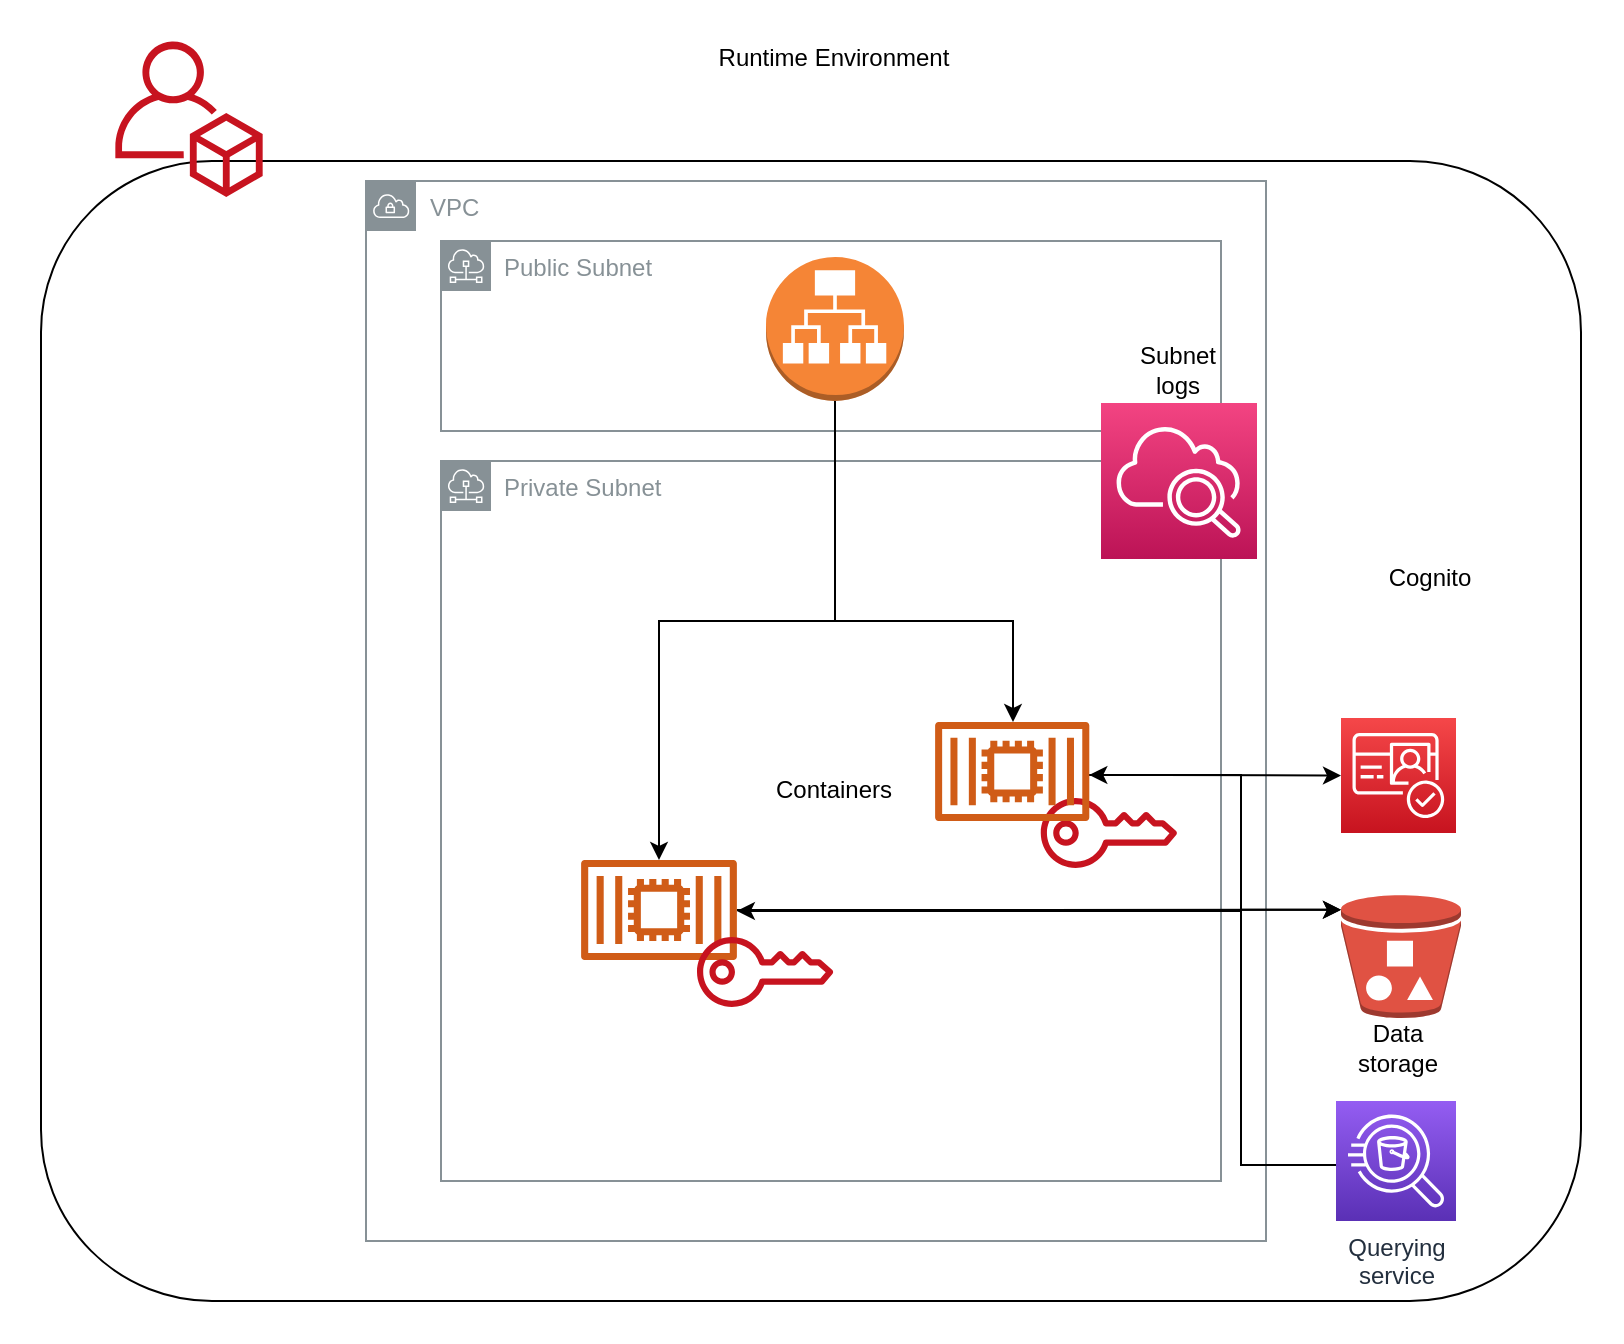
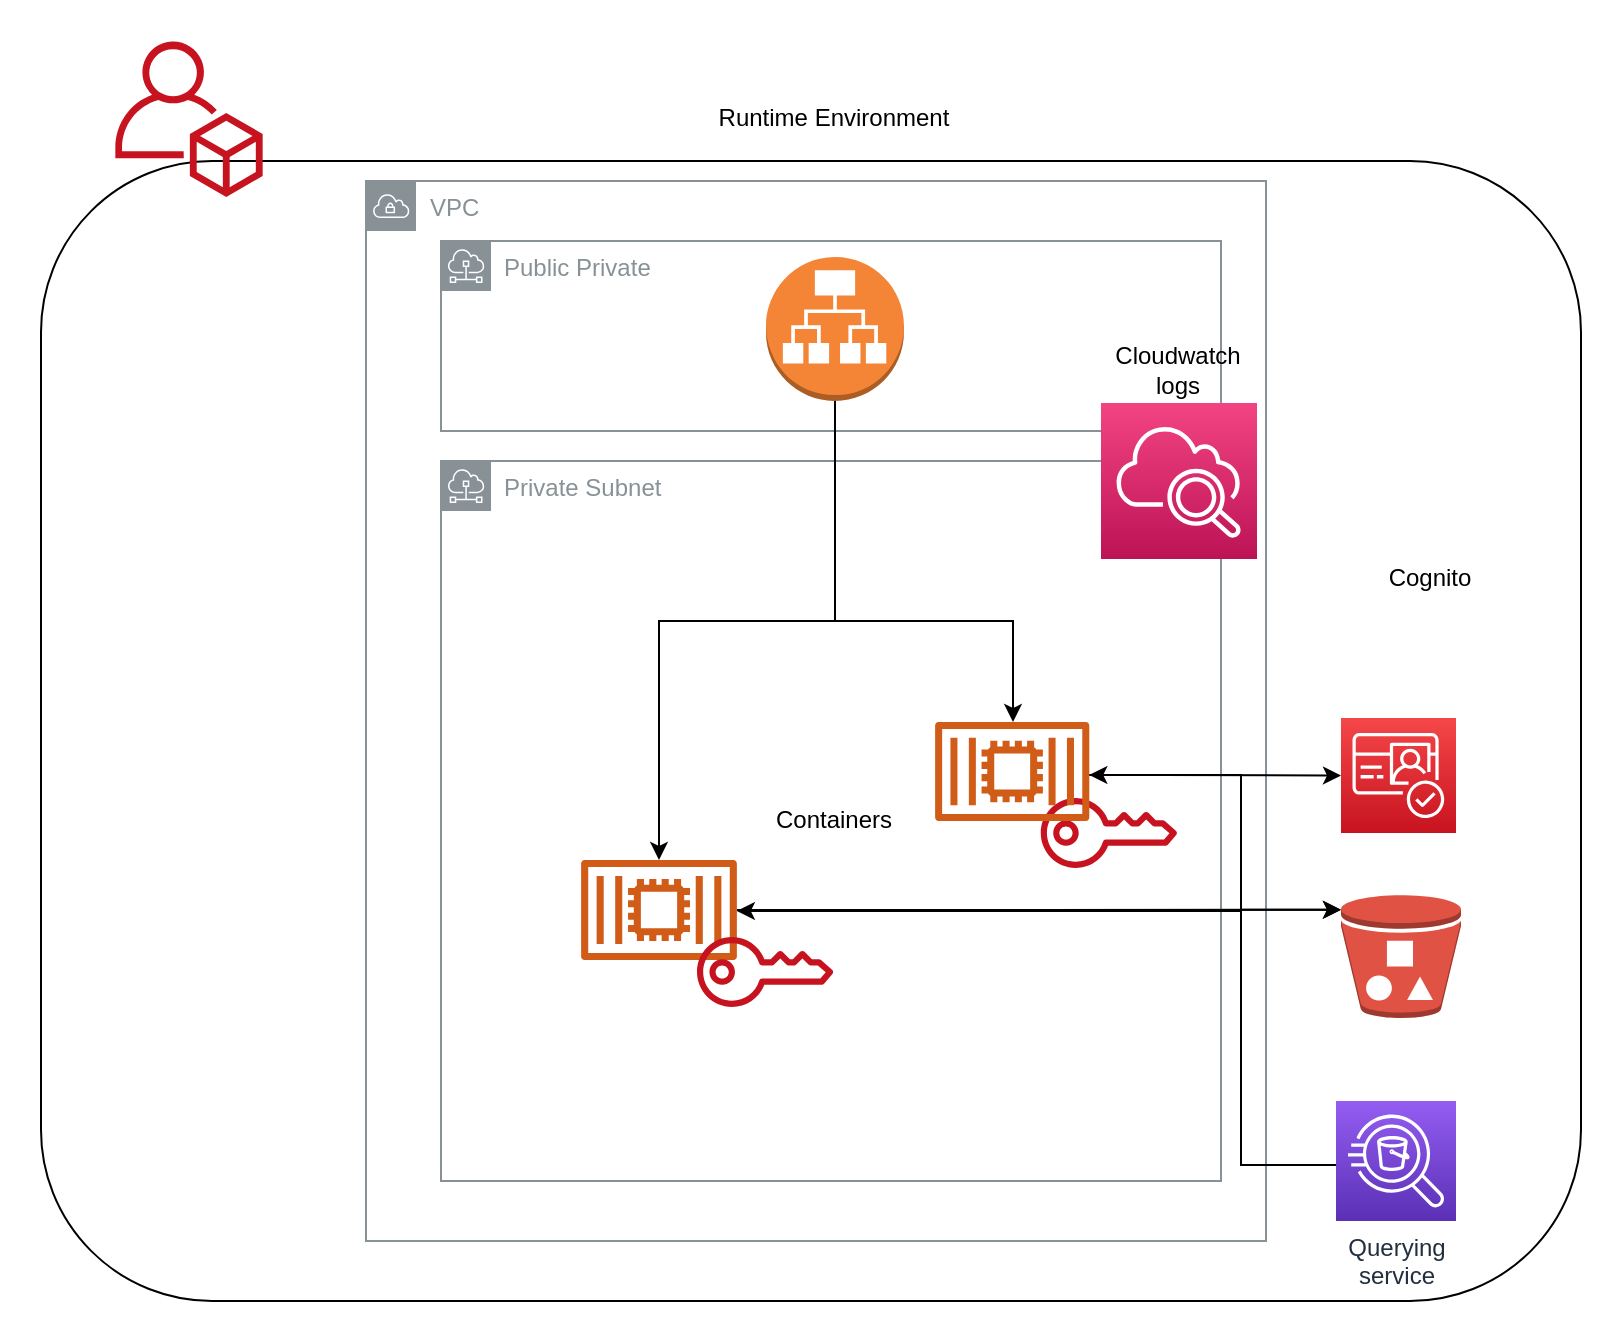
(835, 59) -> (835, 119)
(583, 269) -> (587, 269)
(1179, 371) -> (1179, 371)
(835, 791) -> (835, 821)
(1399, 1048) -> none
